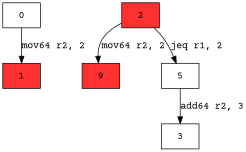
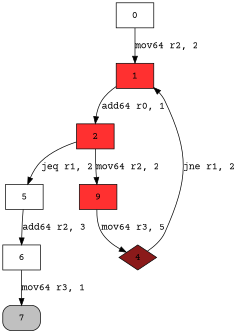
none -> (103, 99)
(180, 136) -> (22, 257)
none -> (138, 257)
none -> (22, 318)
